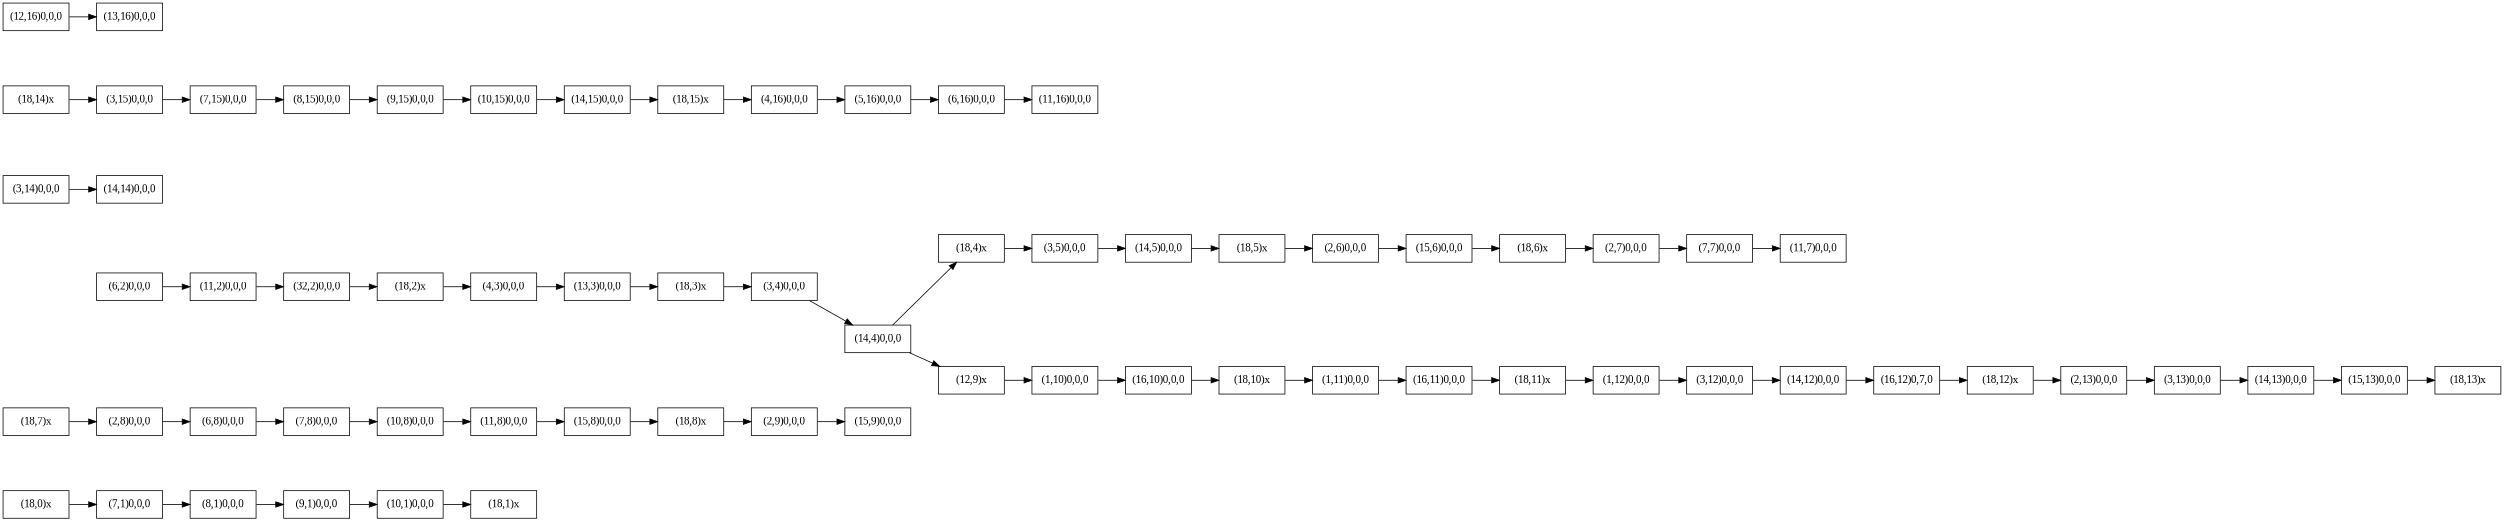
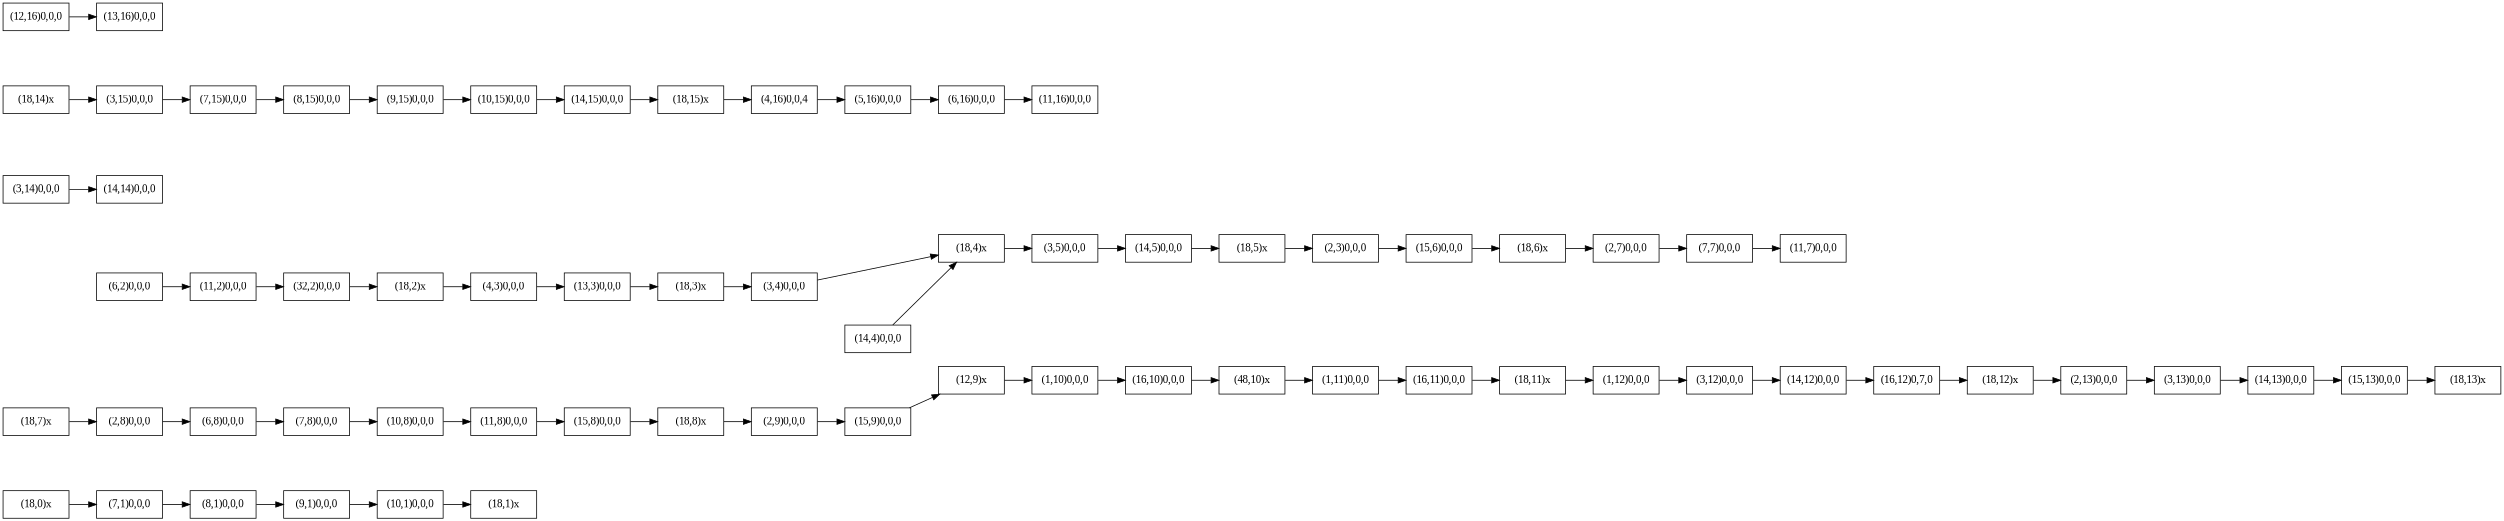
(784, 100) -> (784, 100)
(1346, 248) -> (1346, 248)
(828, 311) -> (874, 268)
(921, 358) -> (921, 403)
(1252, 380) -> (1252, 380)
